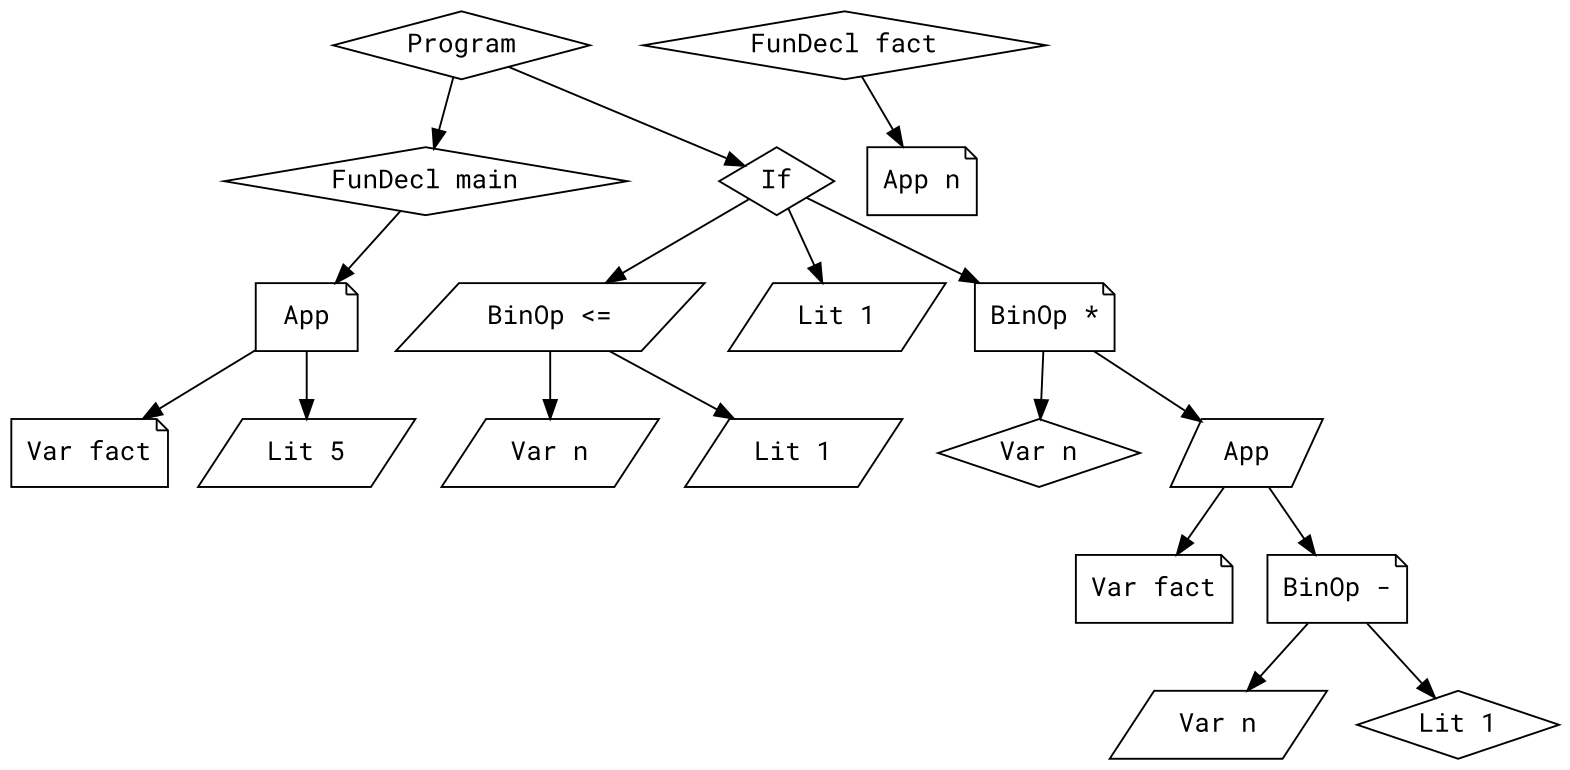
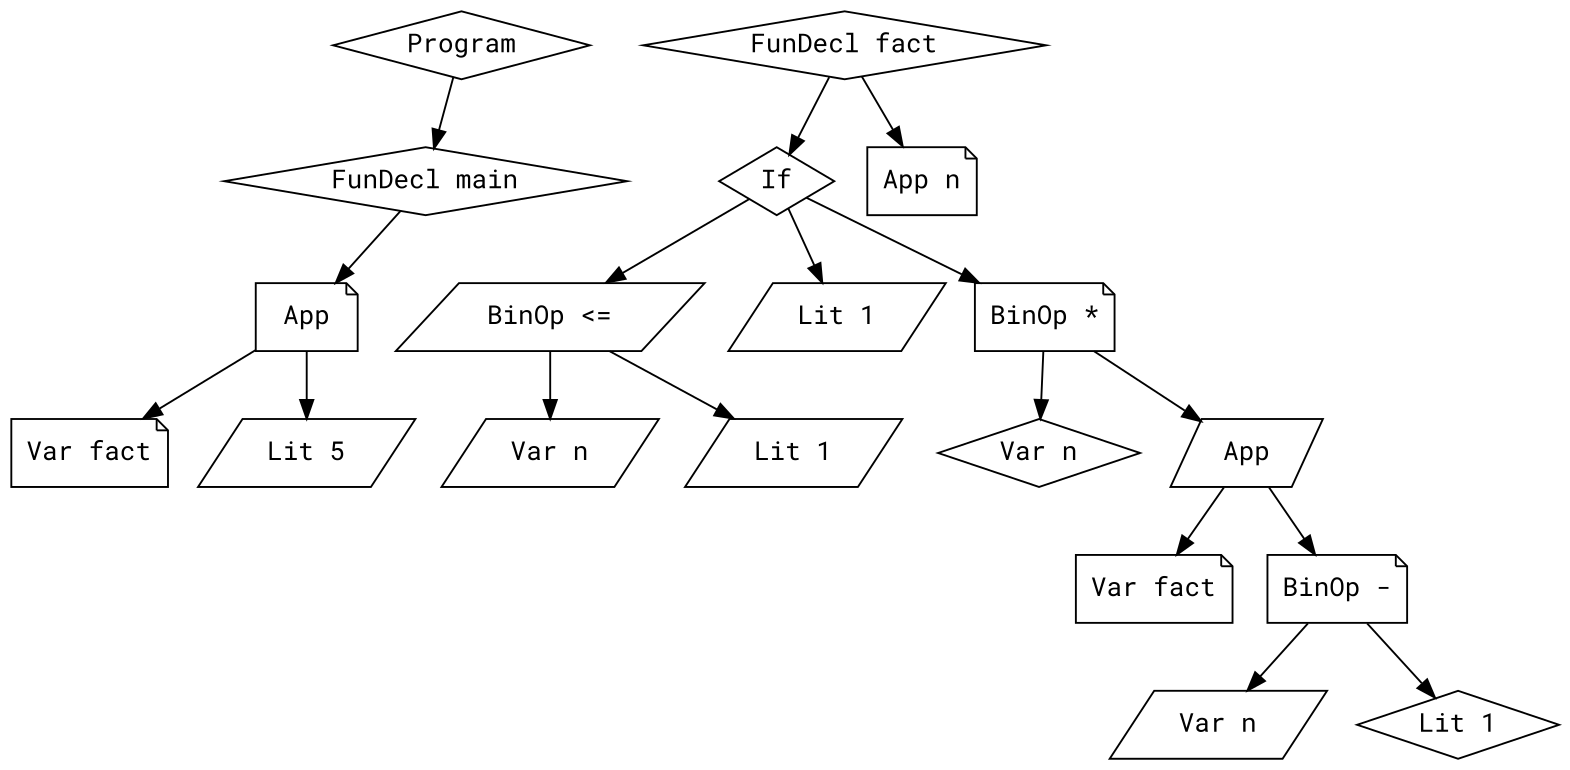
(618, 113) -> (814, 108)
